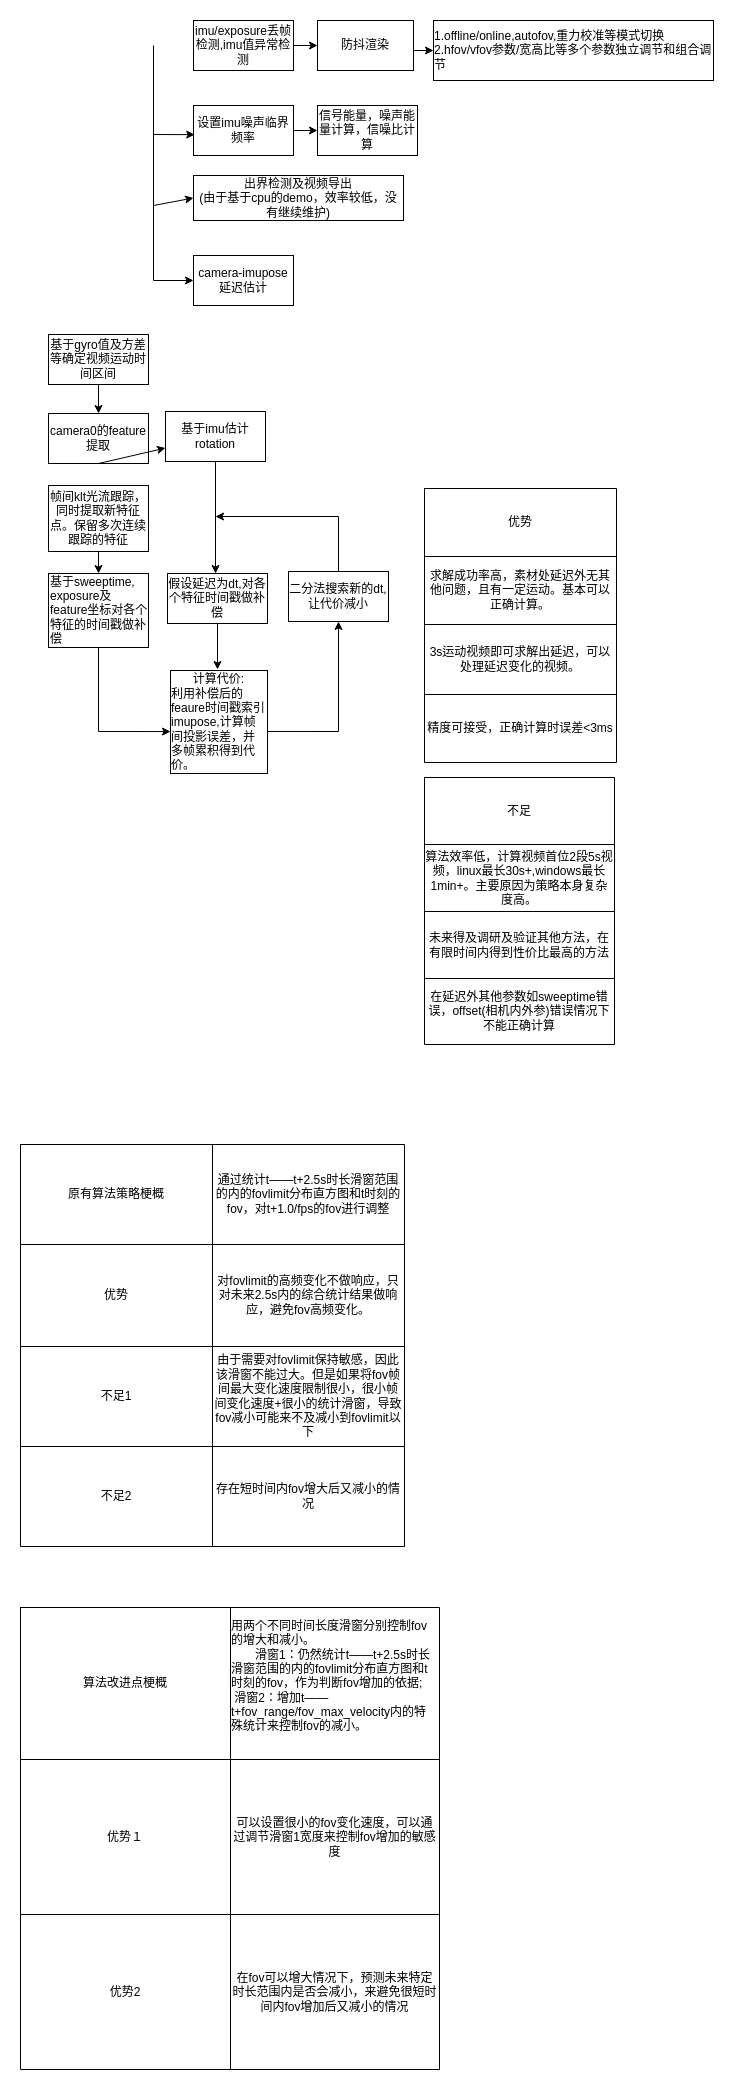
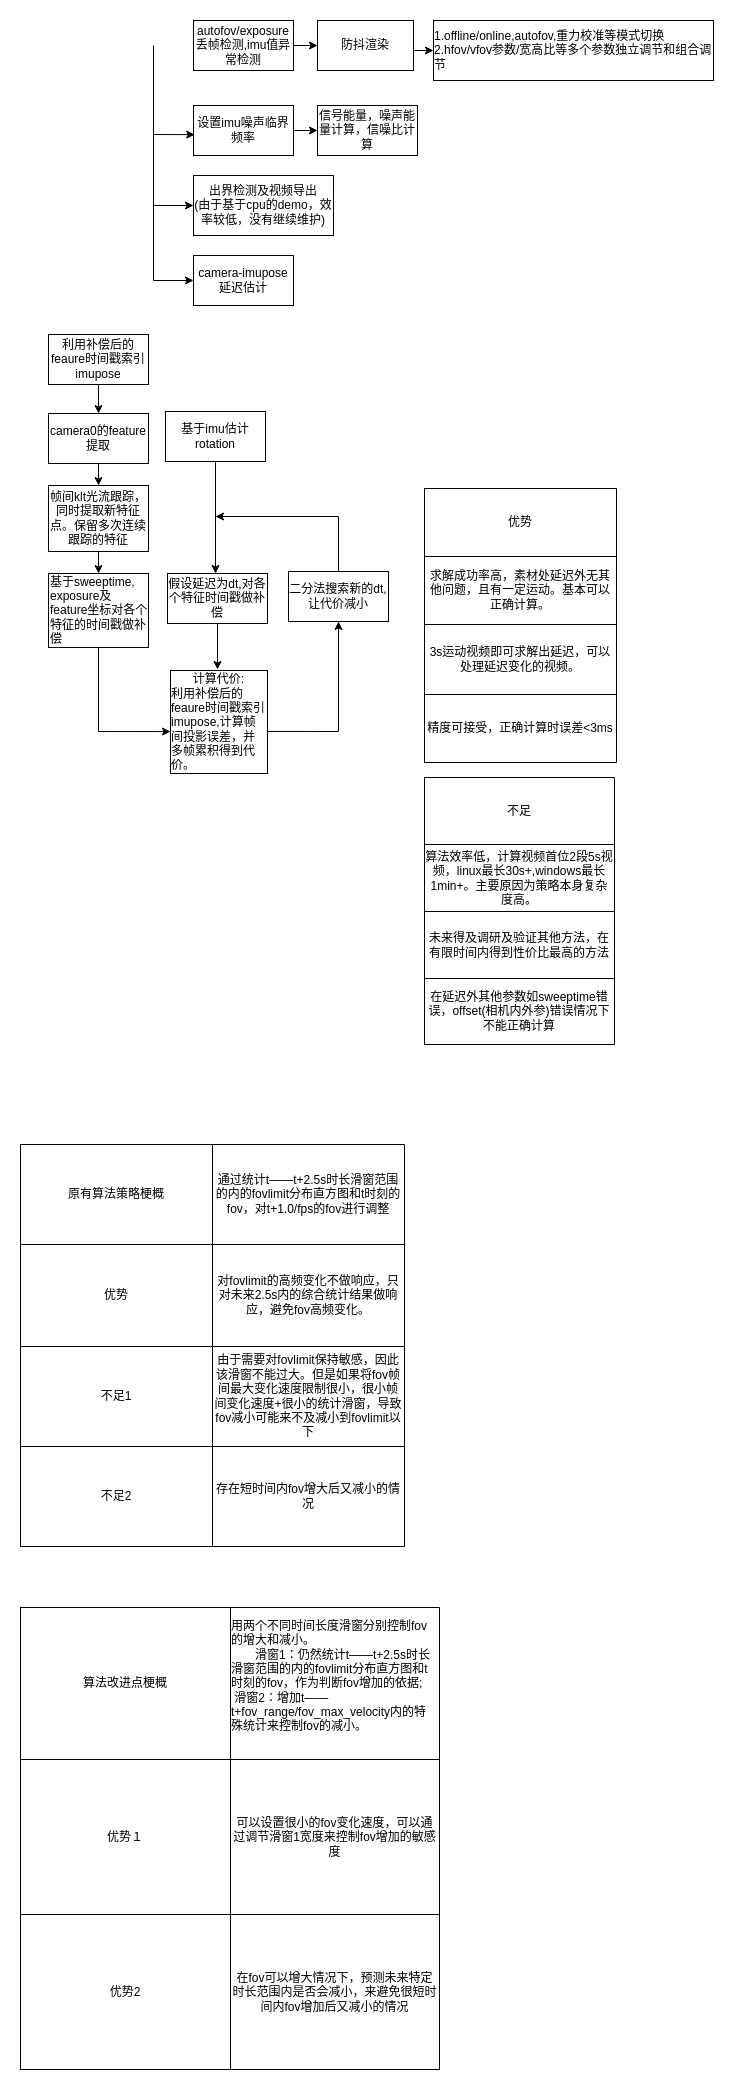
(244, 46) -> (244, 46)
(299, 198) -> (264, 206)
(99, 360) -> (99, 360)
(129, 456) -> (99, 471)
